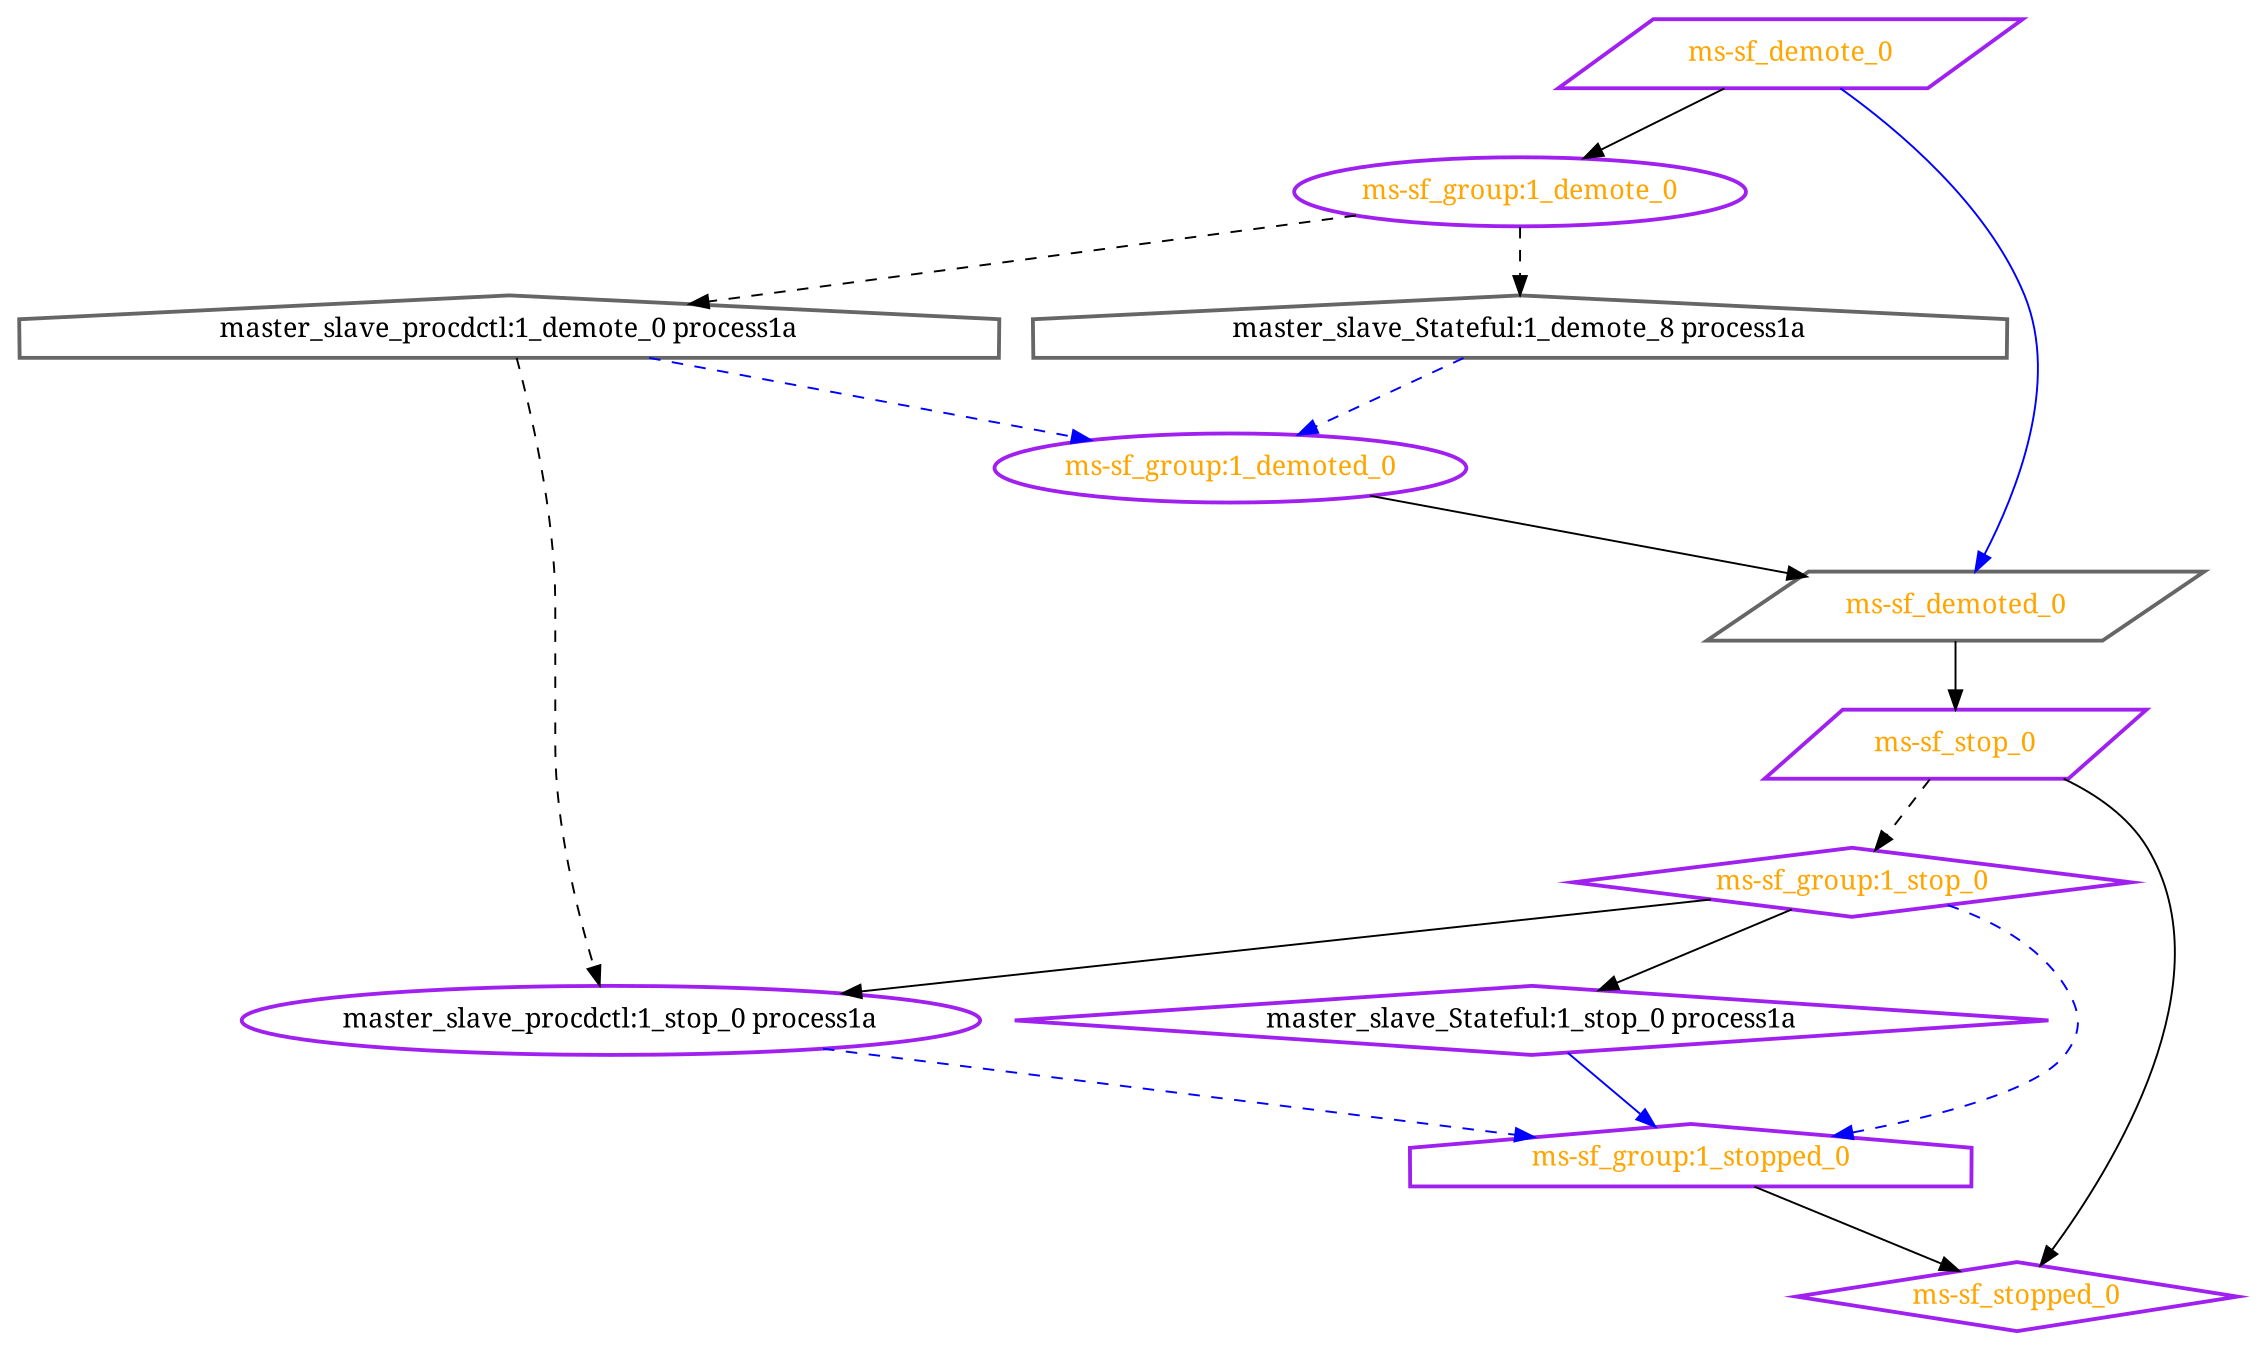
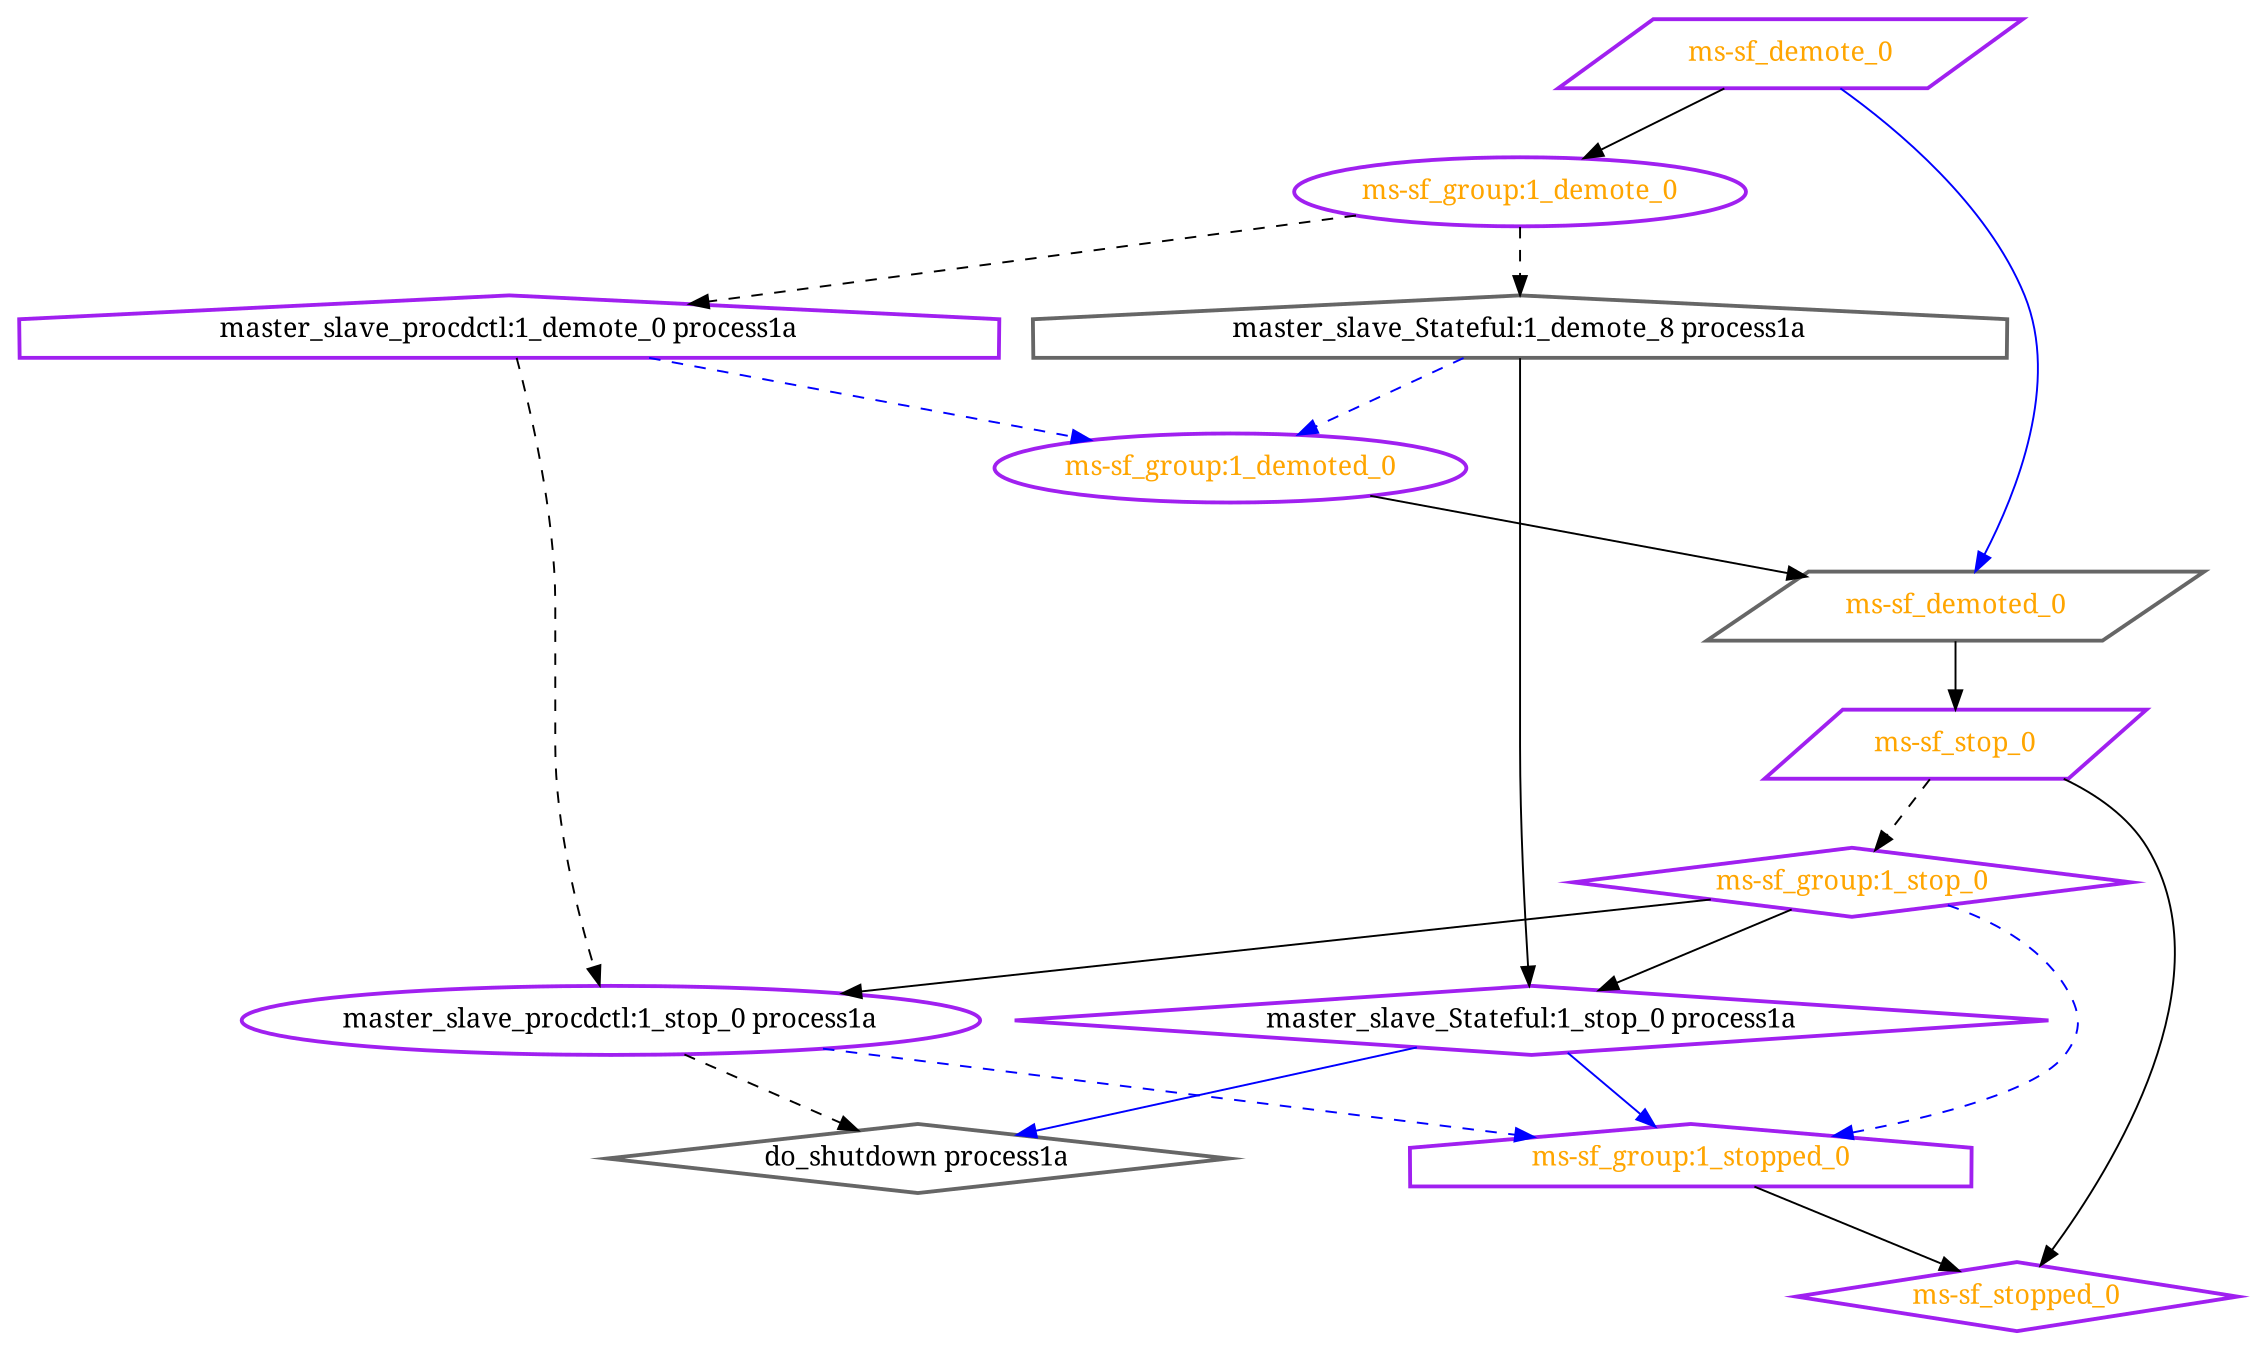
(509, 330) -> (509, 330)
none -> (1520, 662)
none -> (918, 1159)
